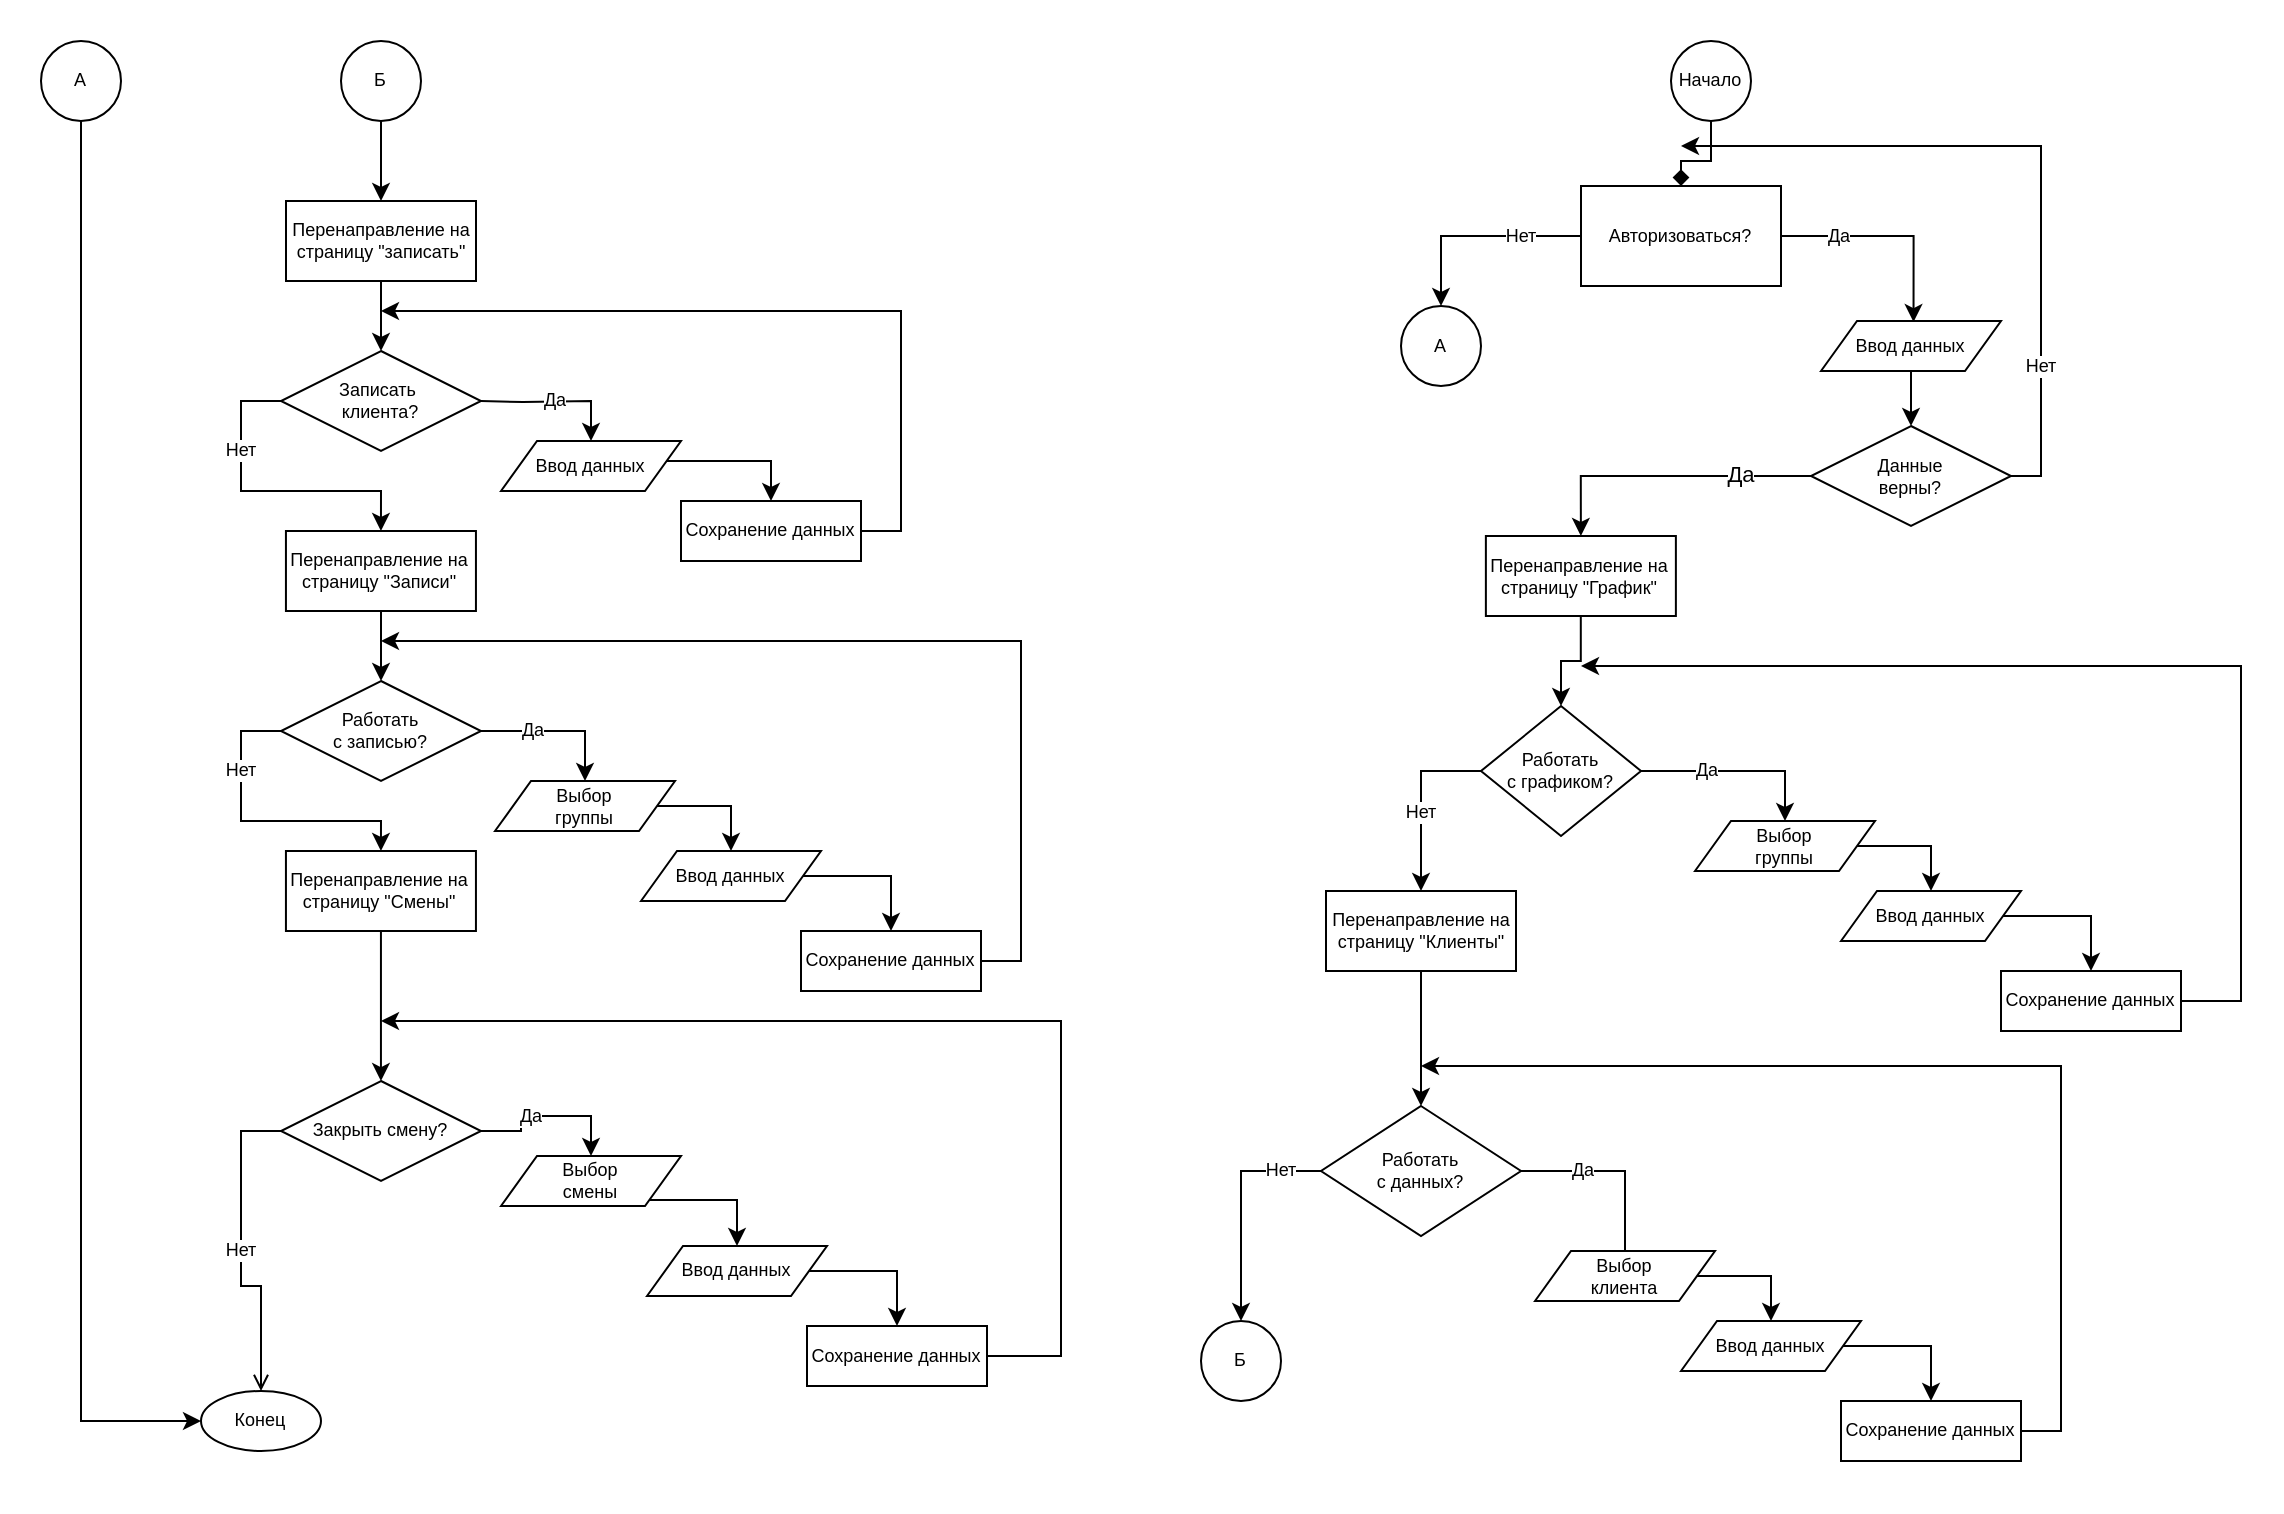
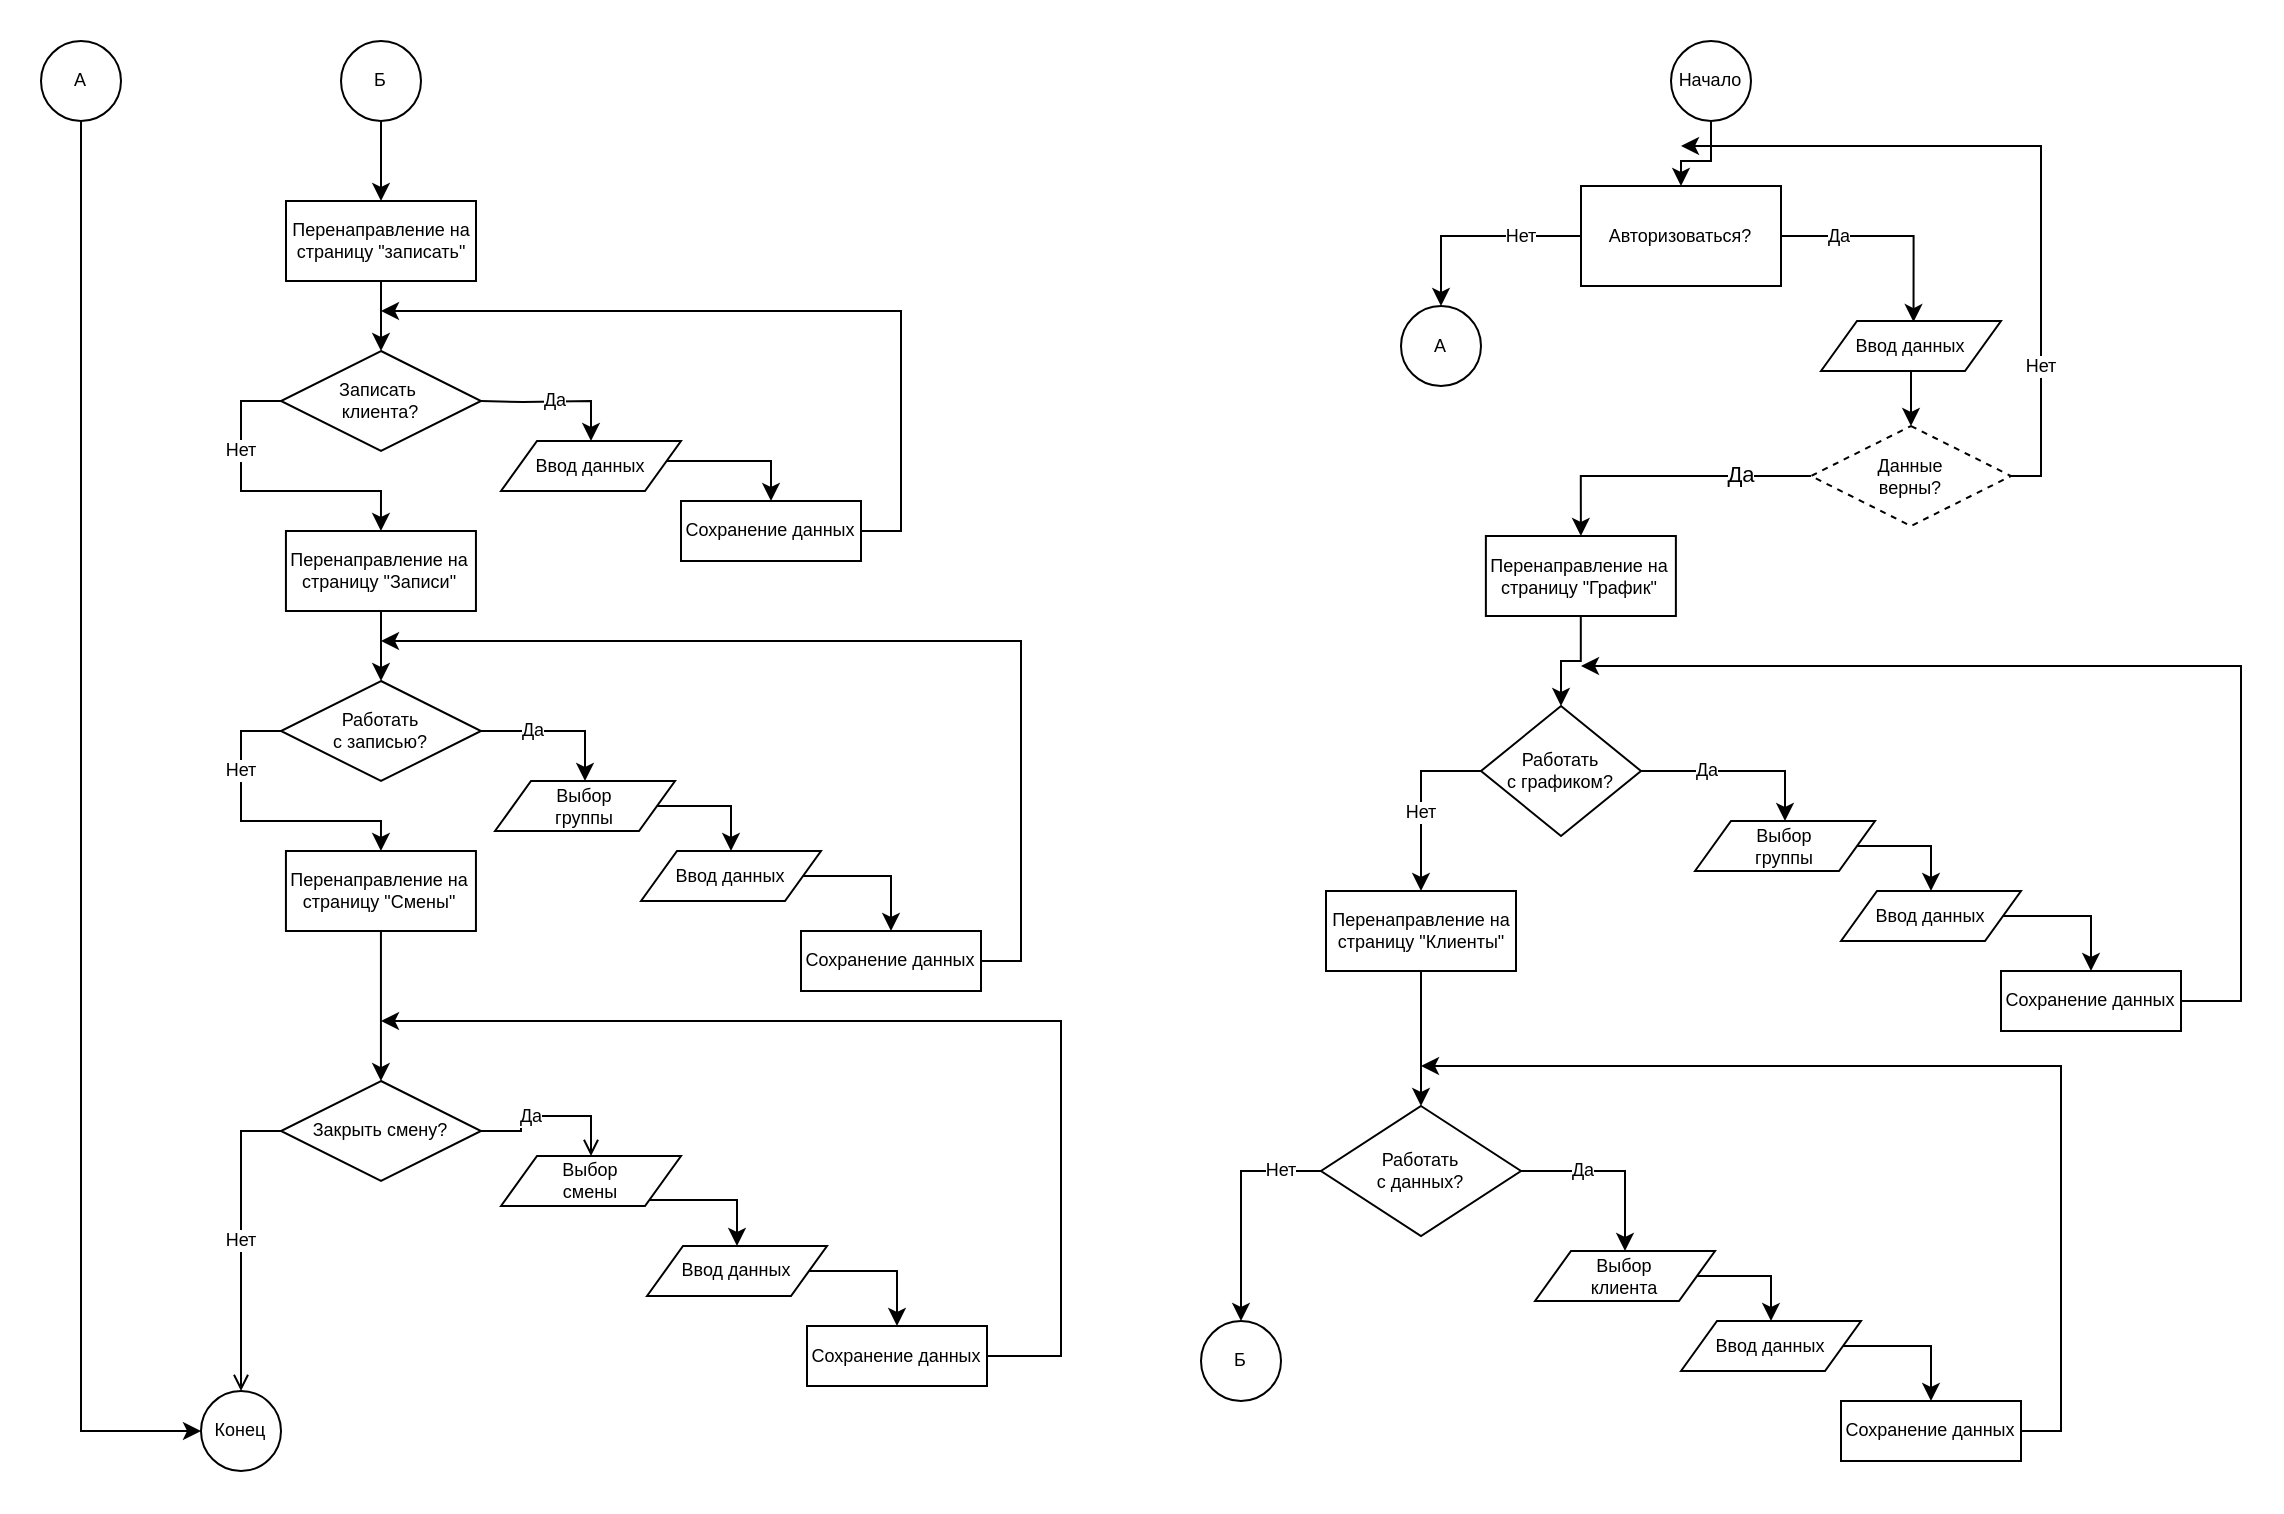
(1681, 170) -> (1681, 171)
(1911, 476) -> (1911, 476)
(591, 1141) -> (591, 1144)
(1625, 1241) -> (1625, 1236)
(261, 1421) -> (241, 1431)
